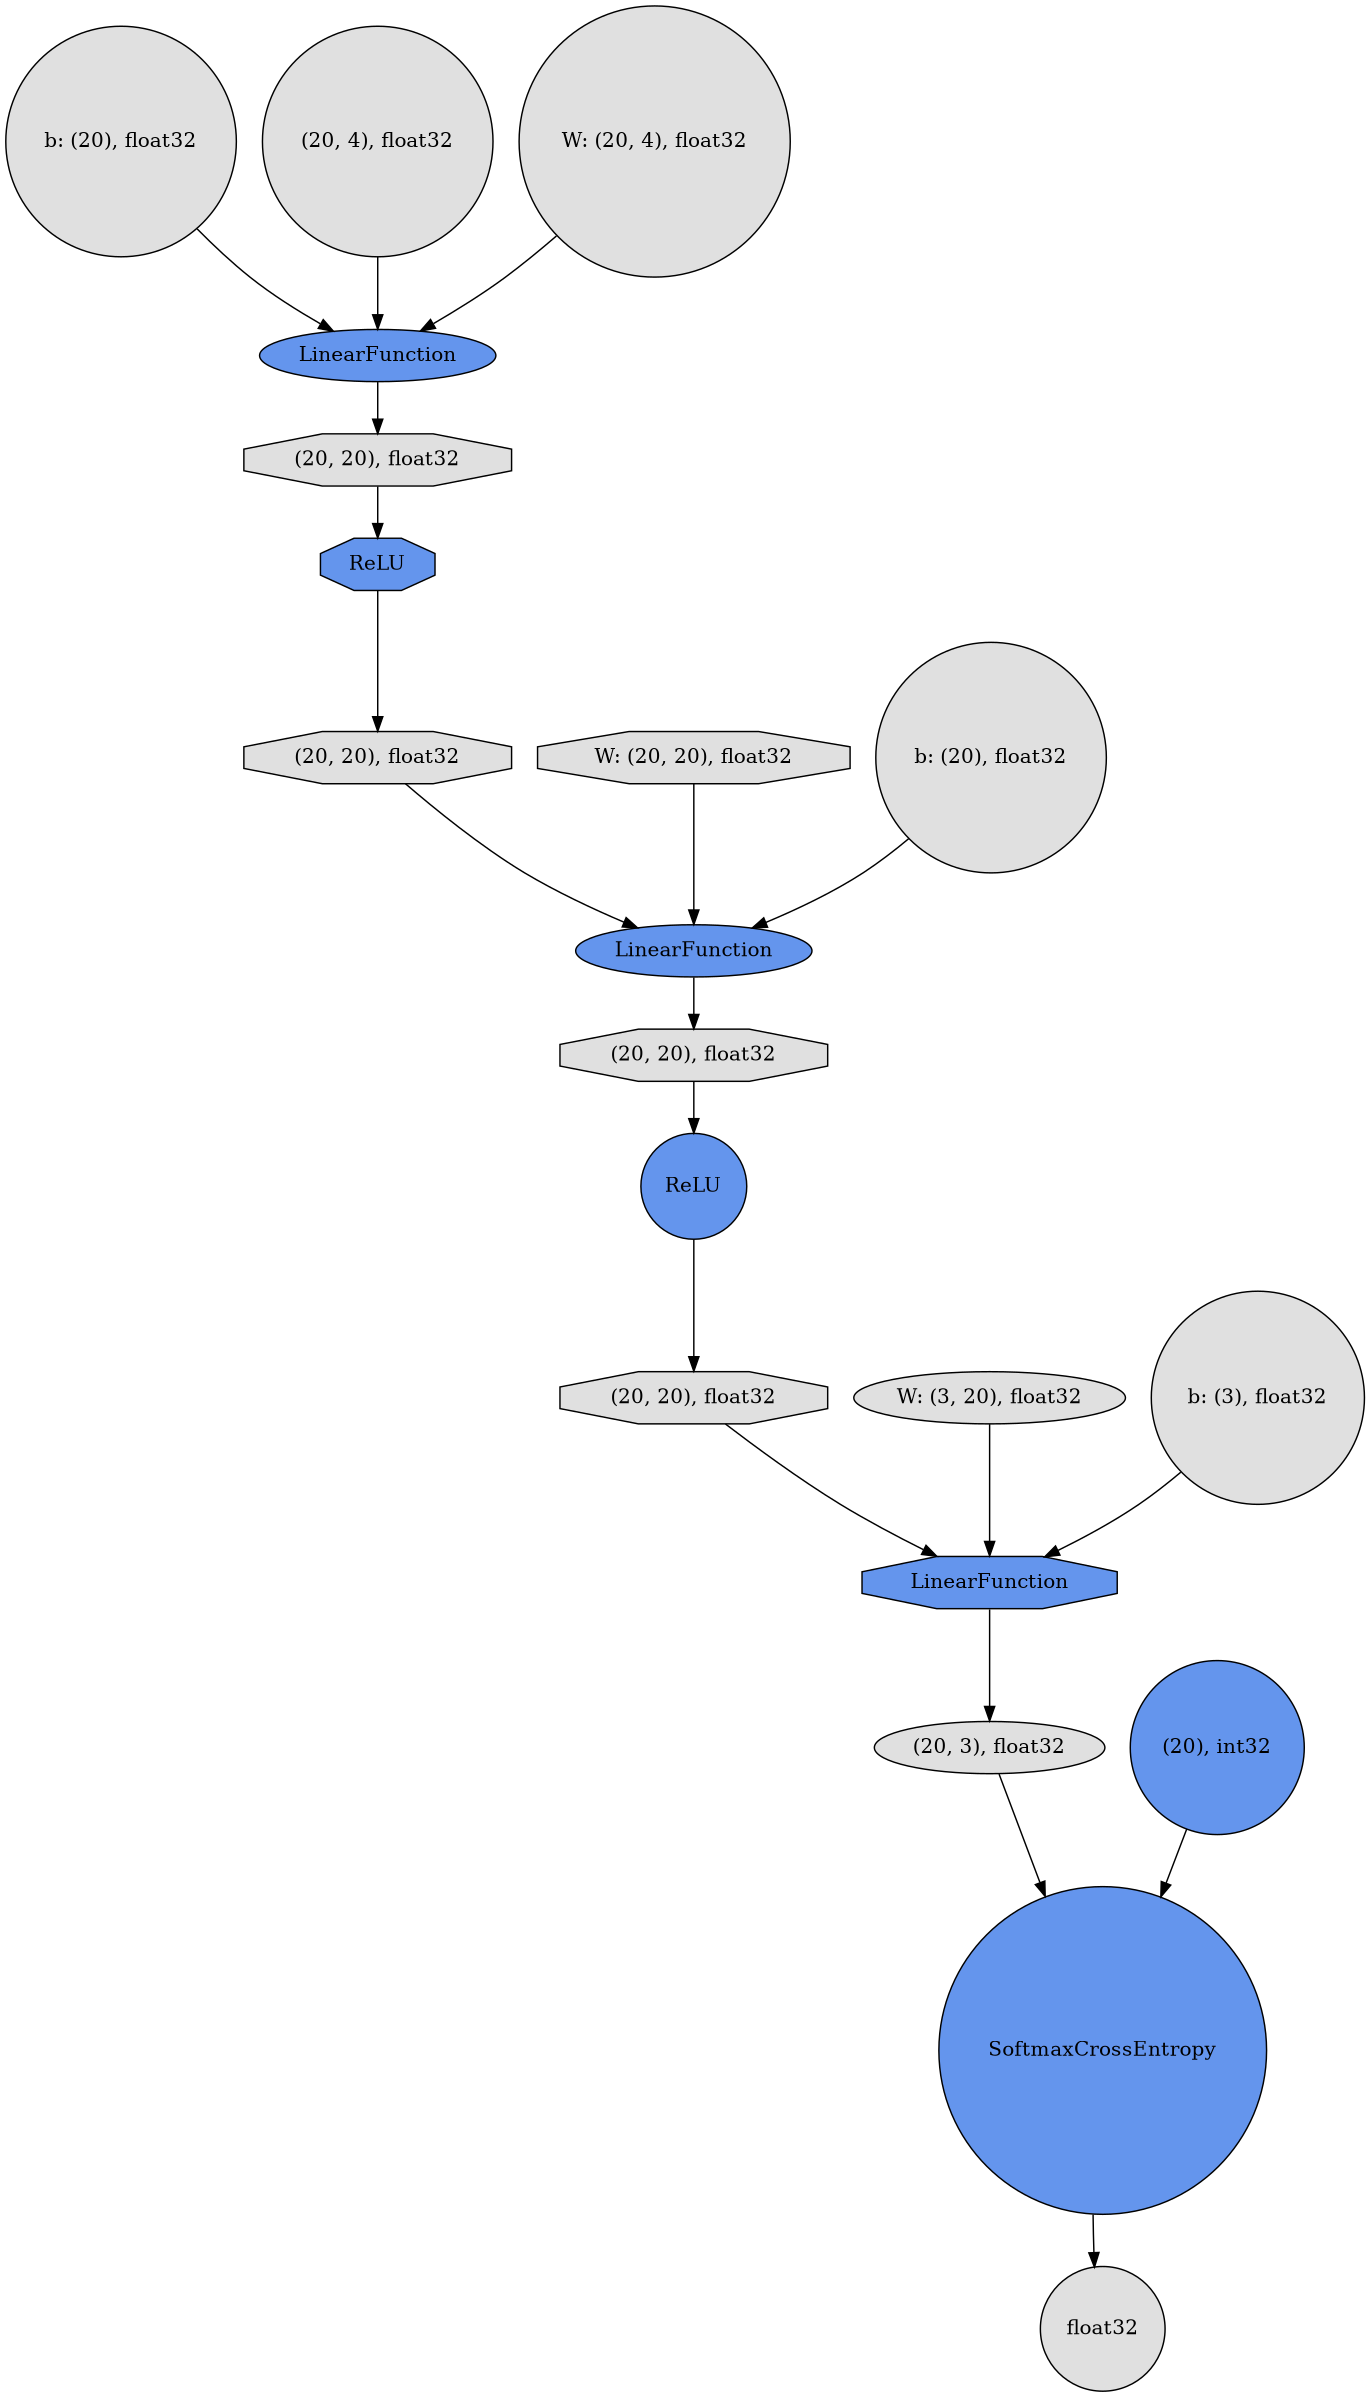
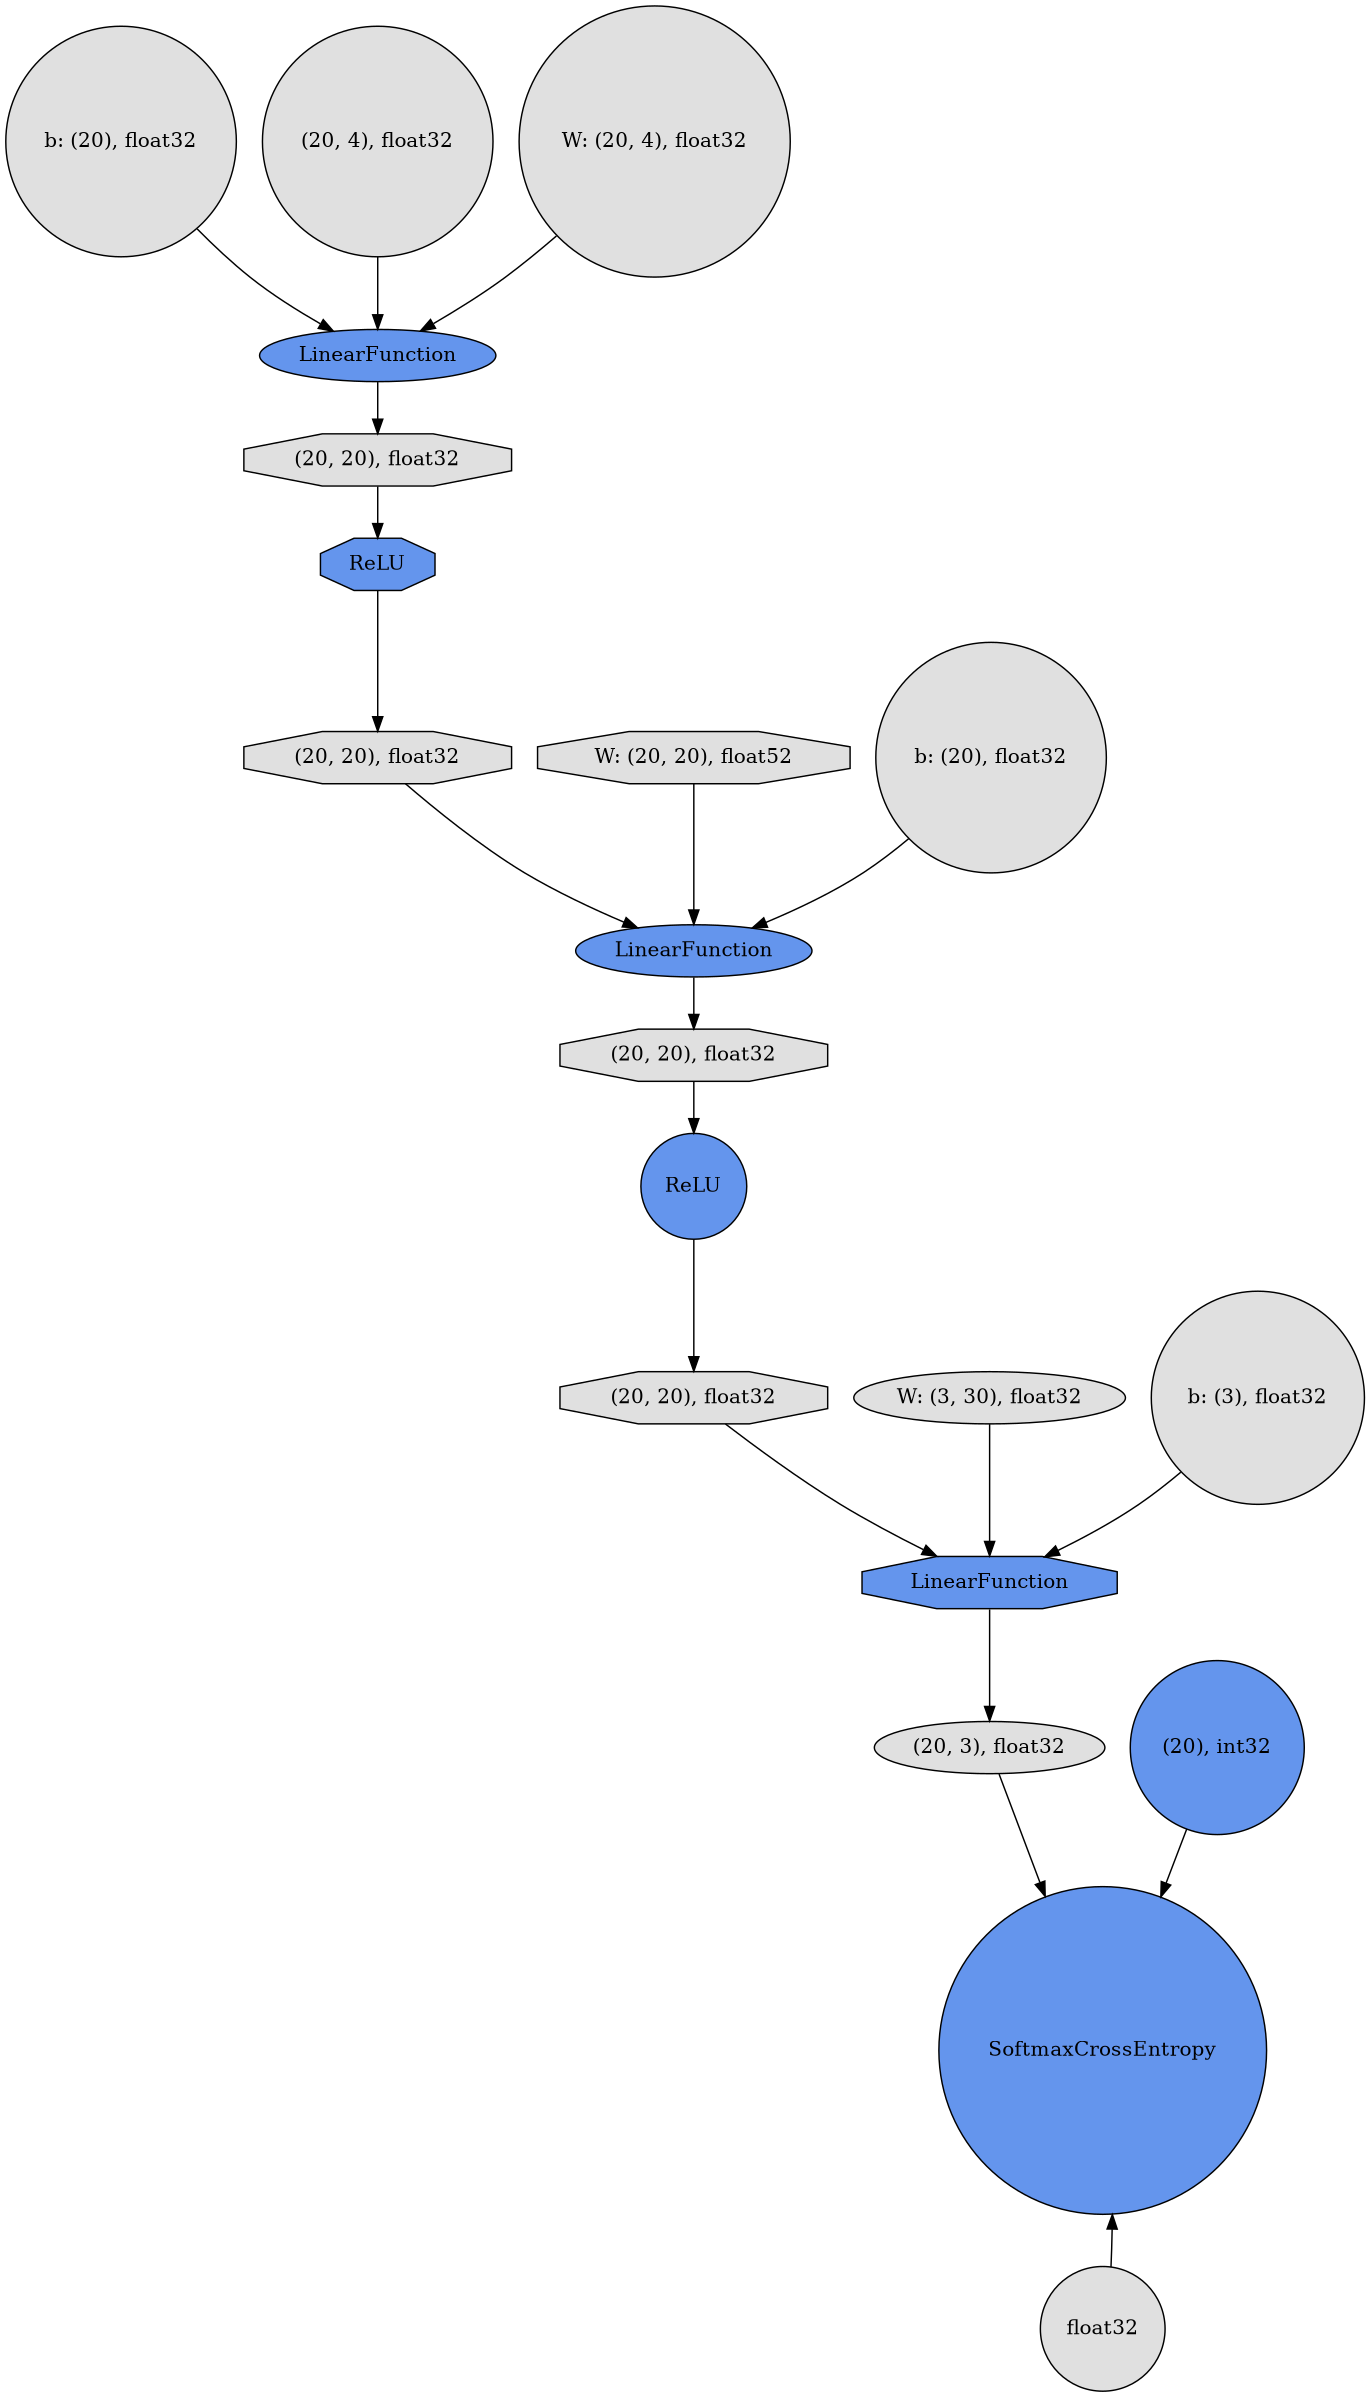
(694, 758) -> (694, 758)
(990, 1398) -> (990, 1398)
(1093, 2234) -> (1112, 2248)
